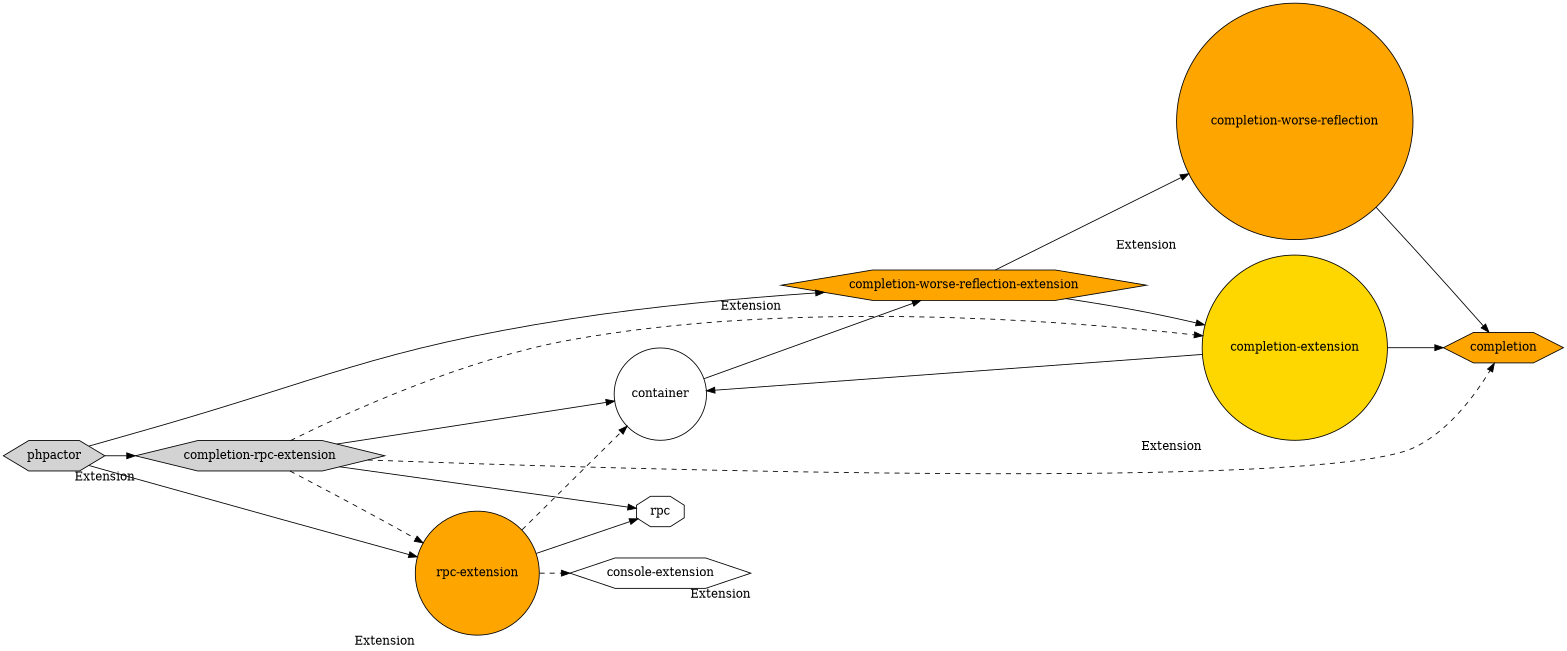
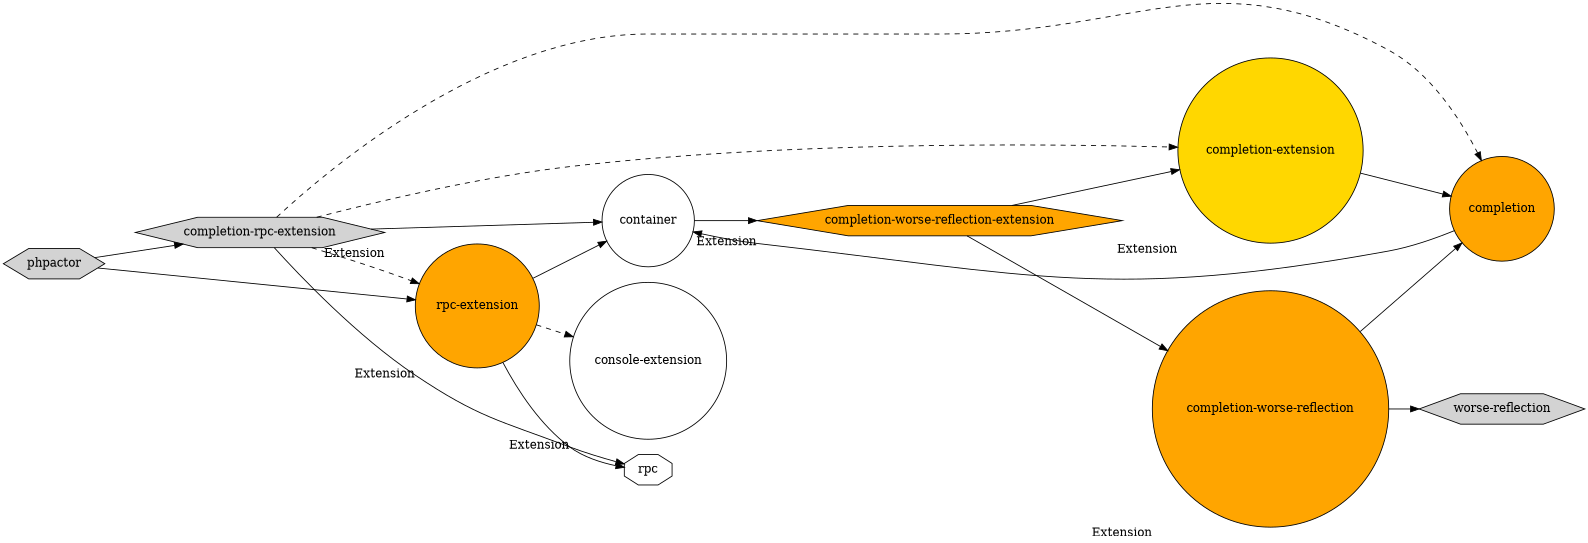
(447, 342) -> none
(1503, 348) -> (1502, 209)
(959, 372) -> (1079, 278)
none -> (1502, 409)
(572, 481) -> (566, 262)
(660, 573) -> (648, 361)
